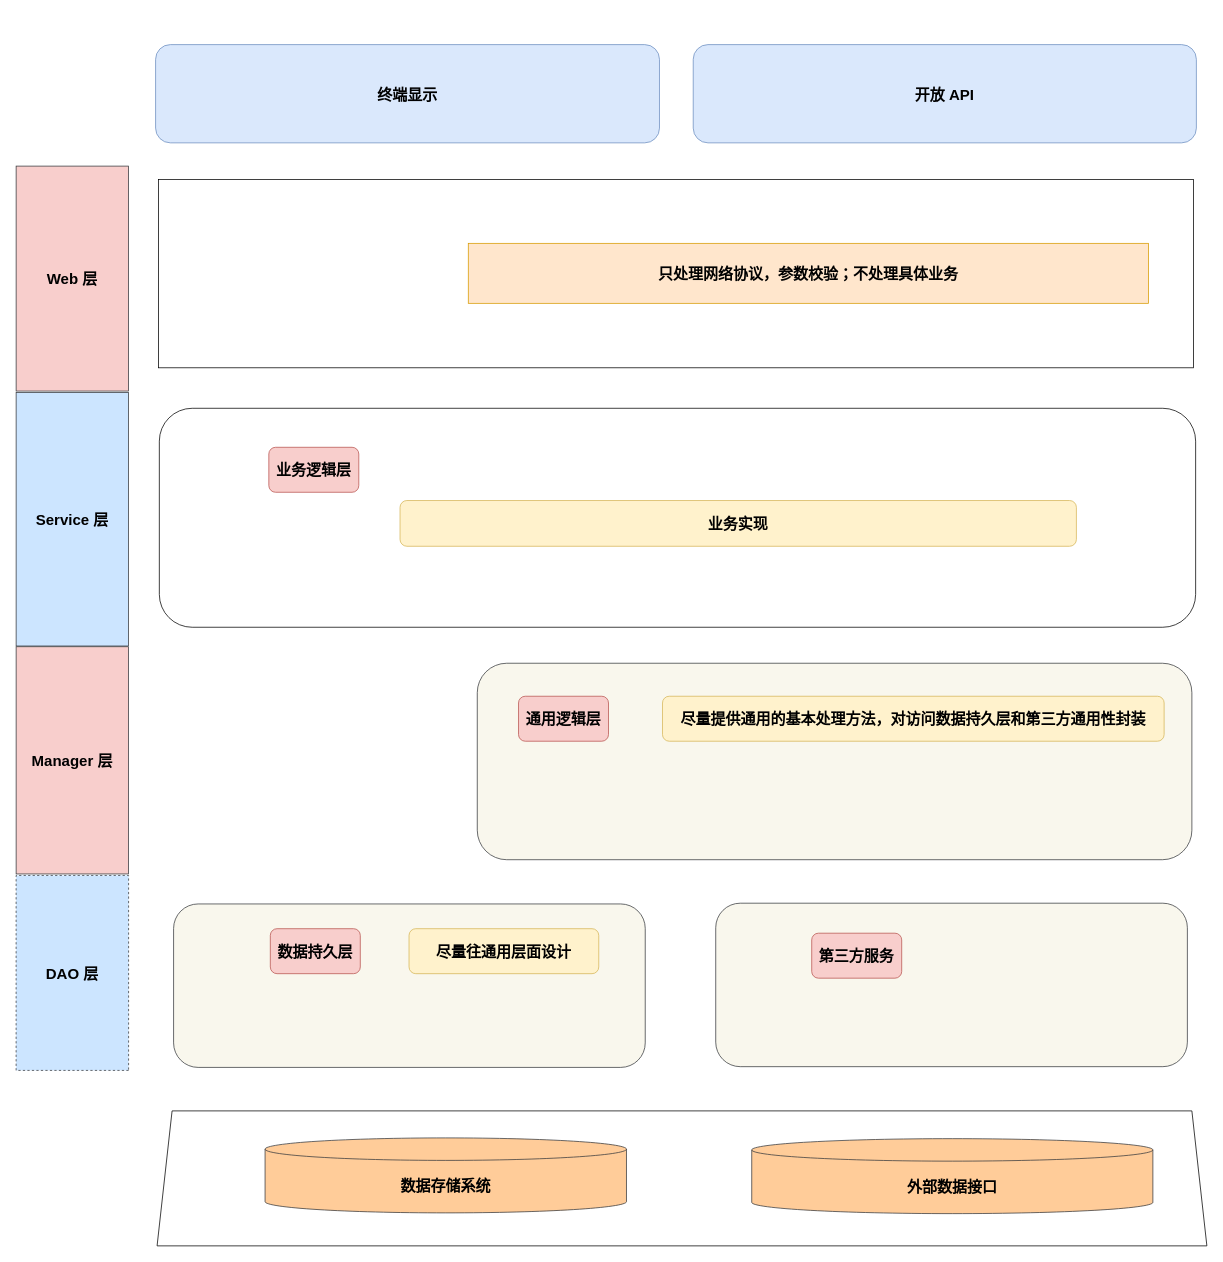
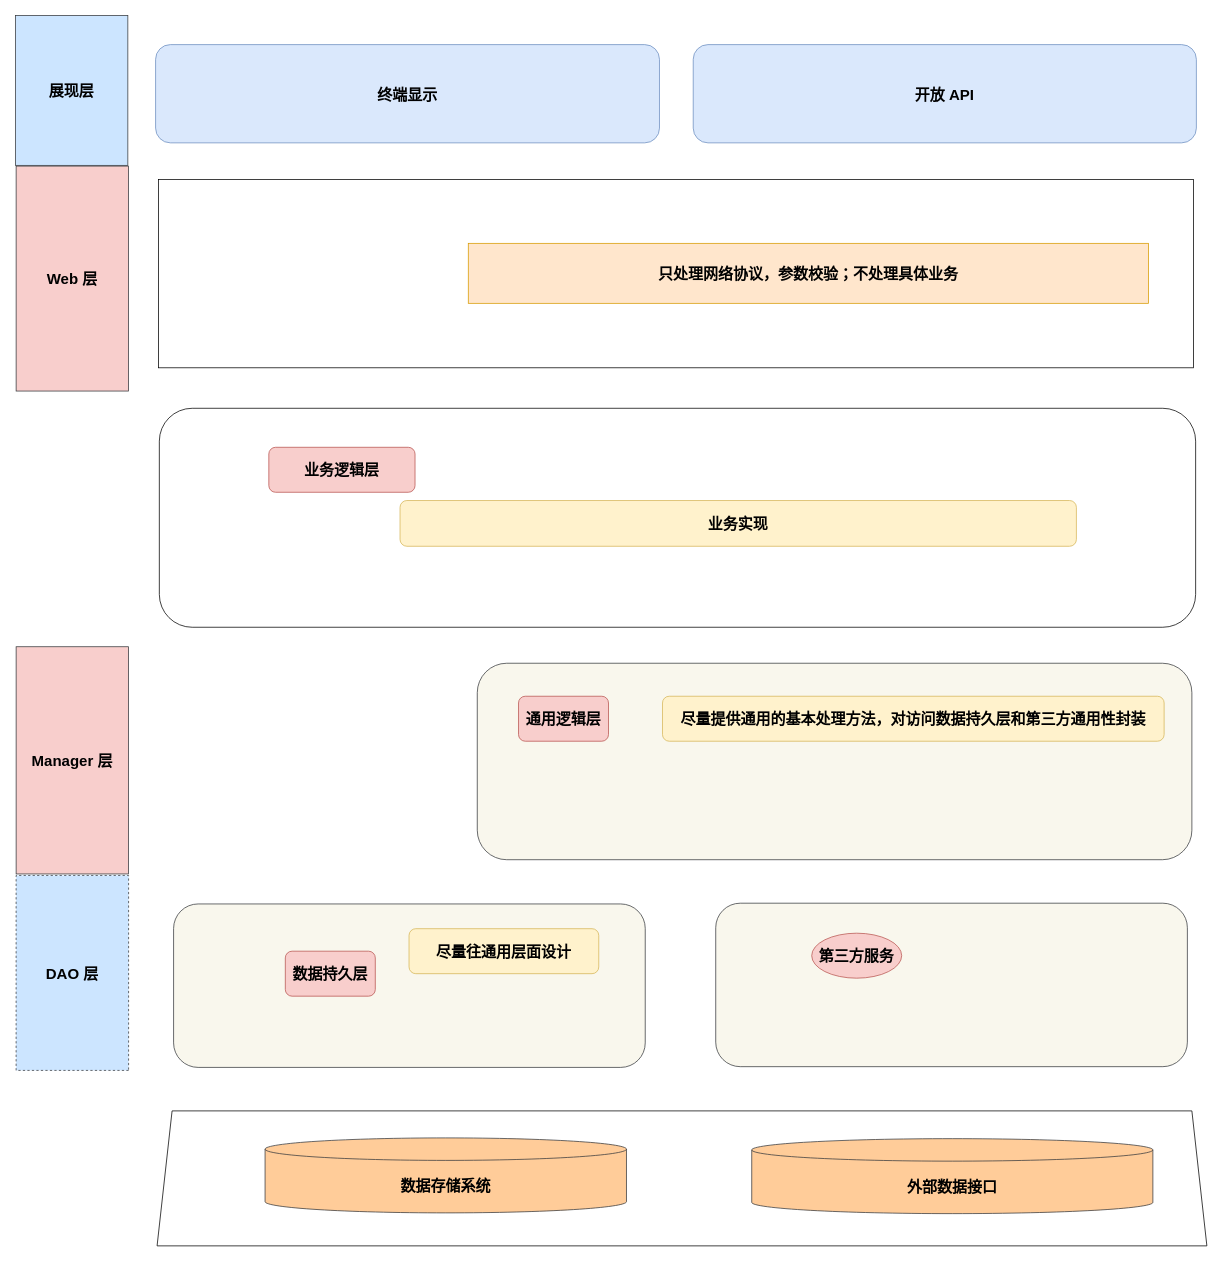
none -> (72, 90)
(314, 470) -> (342, 470)
(72, 519) -> none
(315, 951) -> (330, 974)
(857, 956) -> (857, 956)
